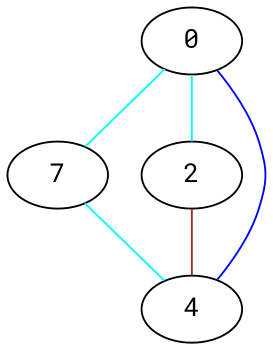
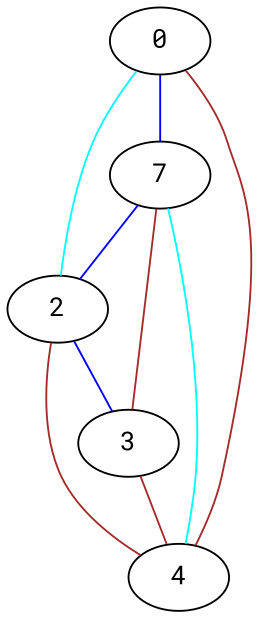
(125, 108) -> (160, 108)
(265, 175) -> (249, 304)
none -> (109, 242)
none -> (129, 443)
